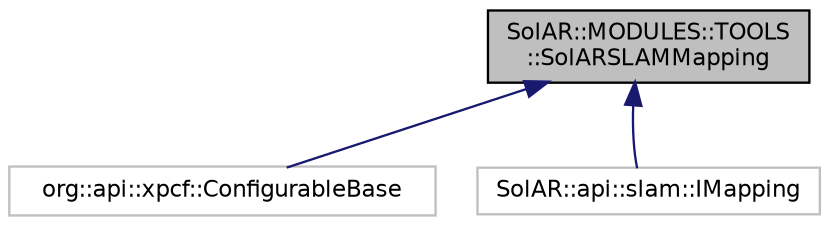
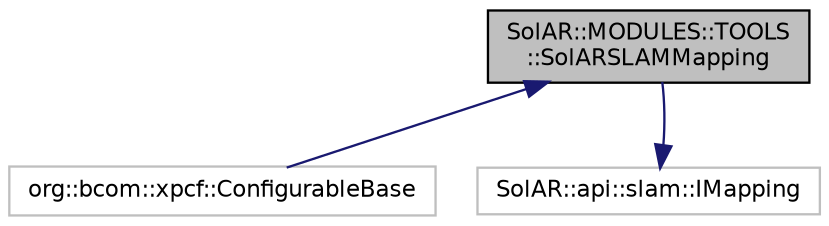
(633, 137) -> (664, 114)
(222, 191) -> (222, 191)
